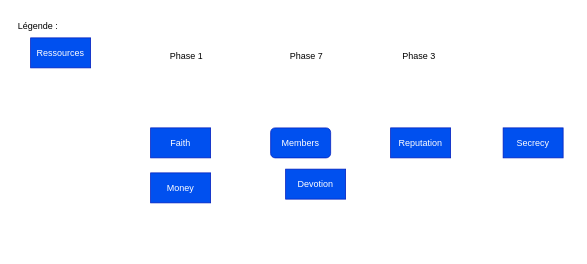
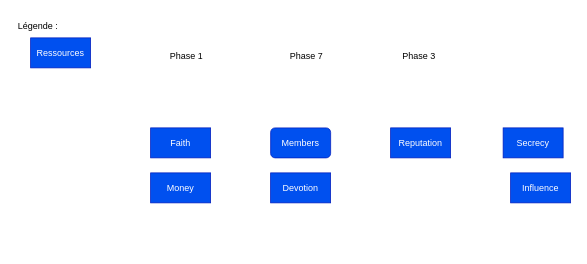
(315, 184) -> (300, 188)
none -> (540, 188)
